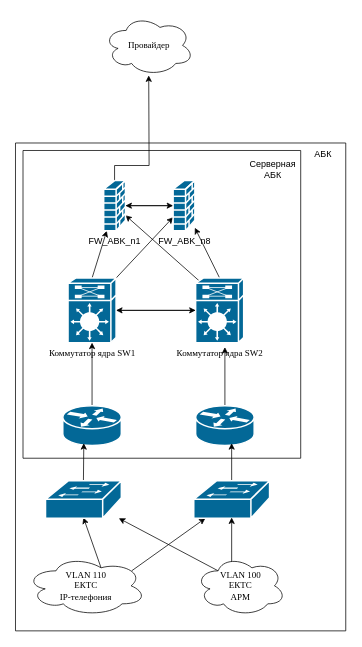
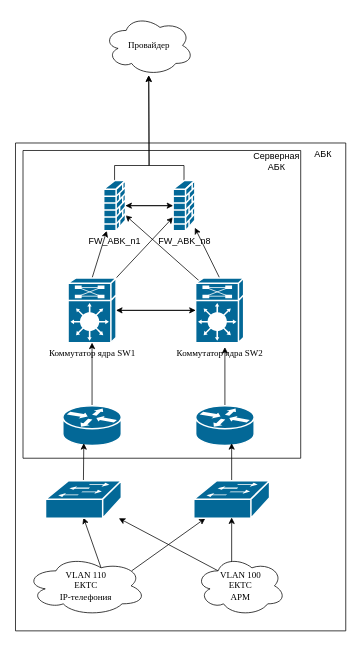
none -> (168, 165)
(273, 169) -> (276, 162)
